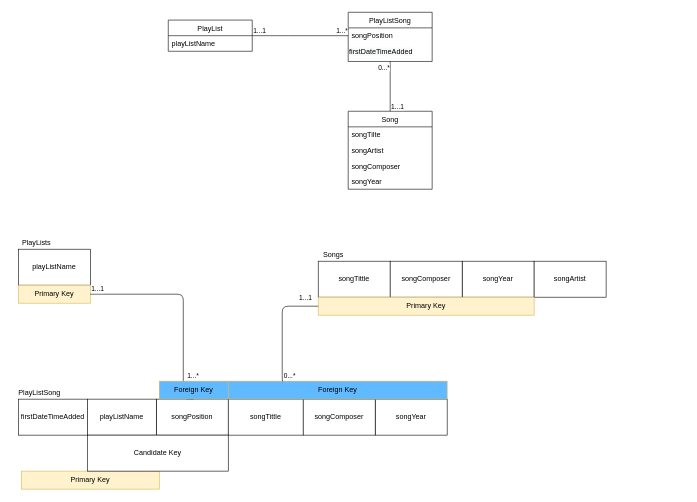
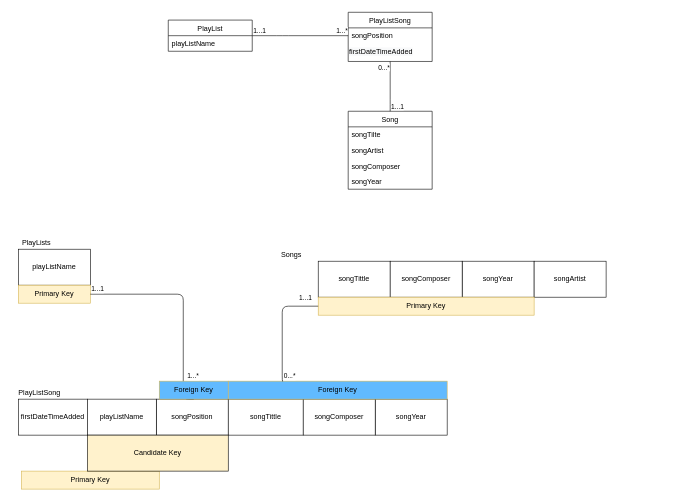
(333, 255) -> (291, 255)
(158, 453) -> (158, 453)
